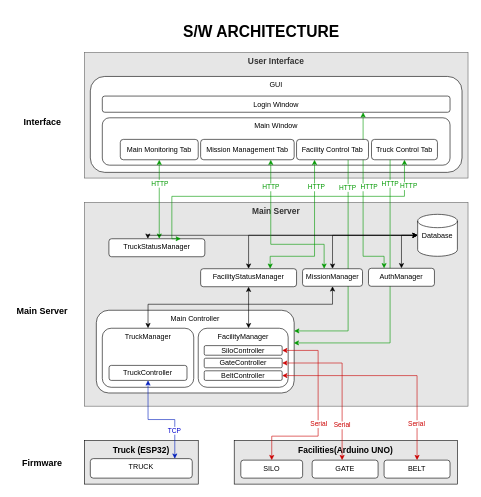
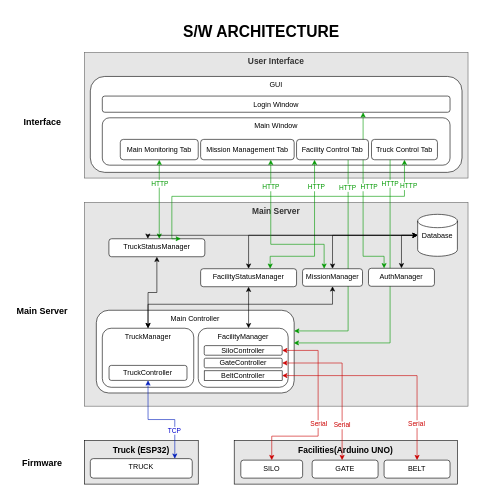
none -> (154, 293)
(243, 376) -> (243, 376)
